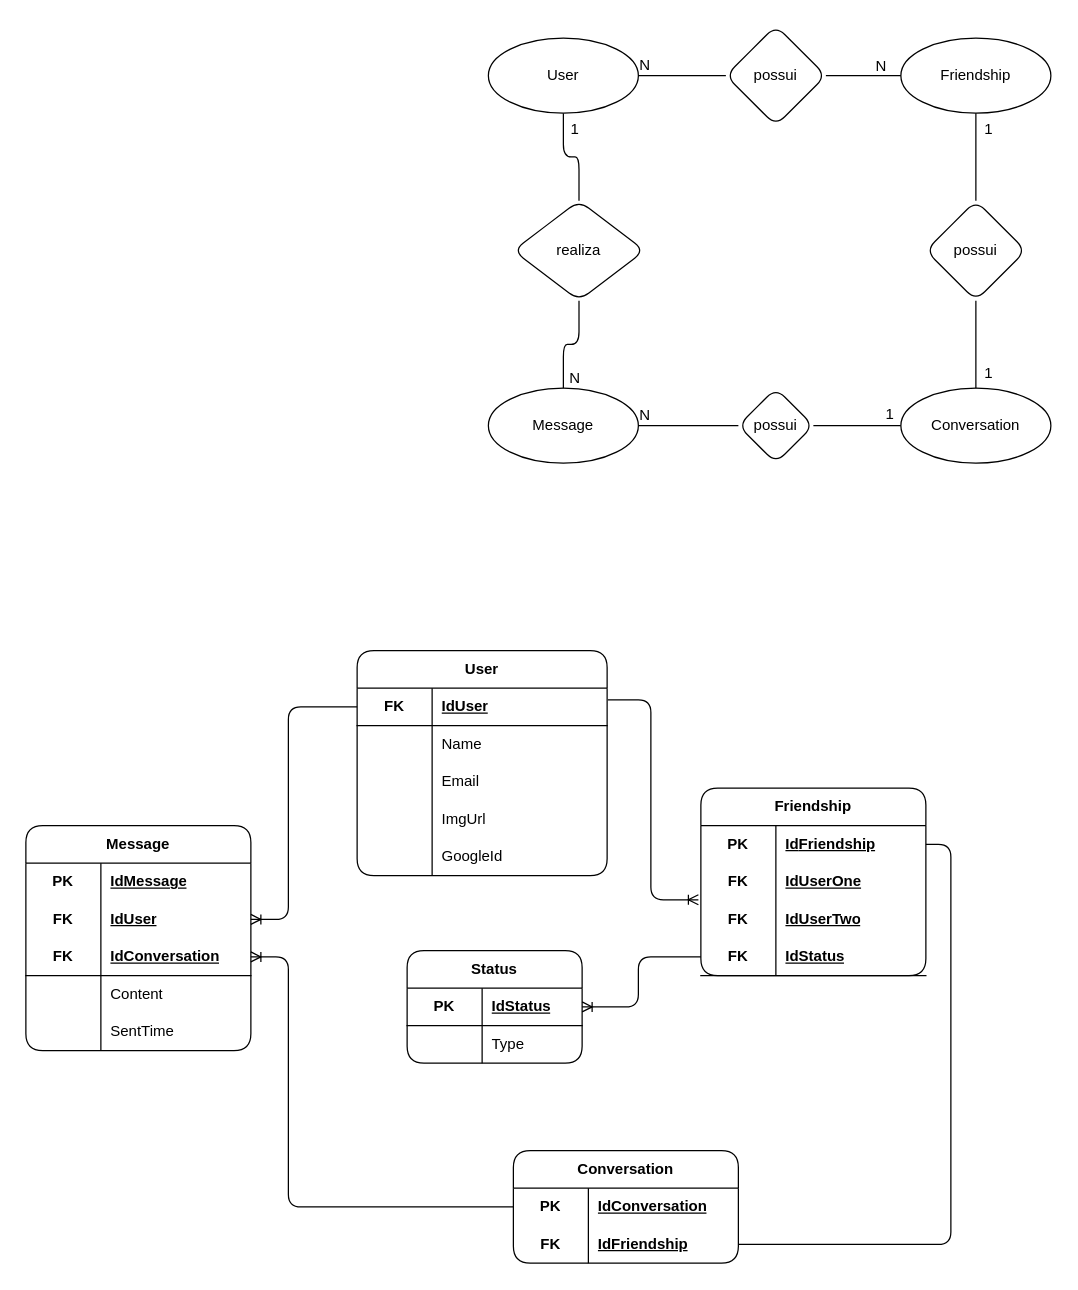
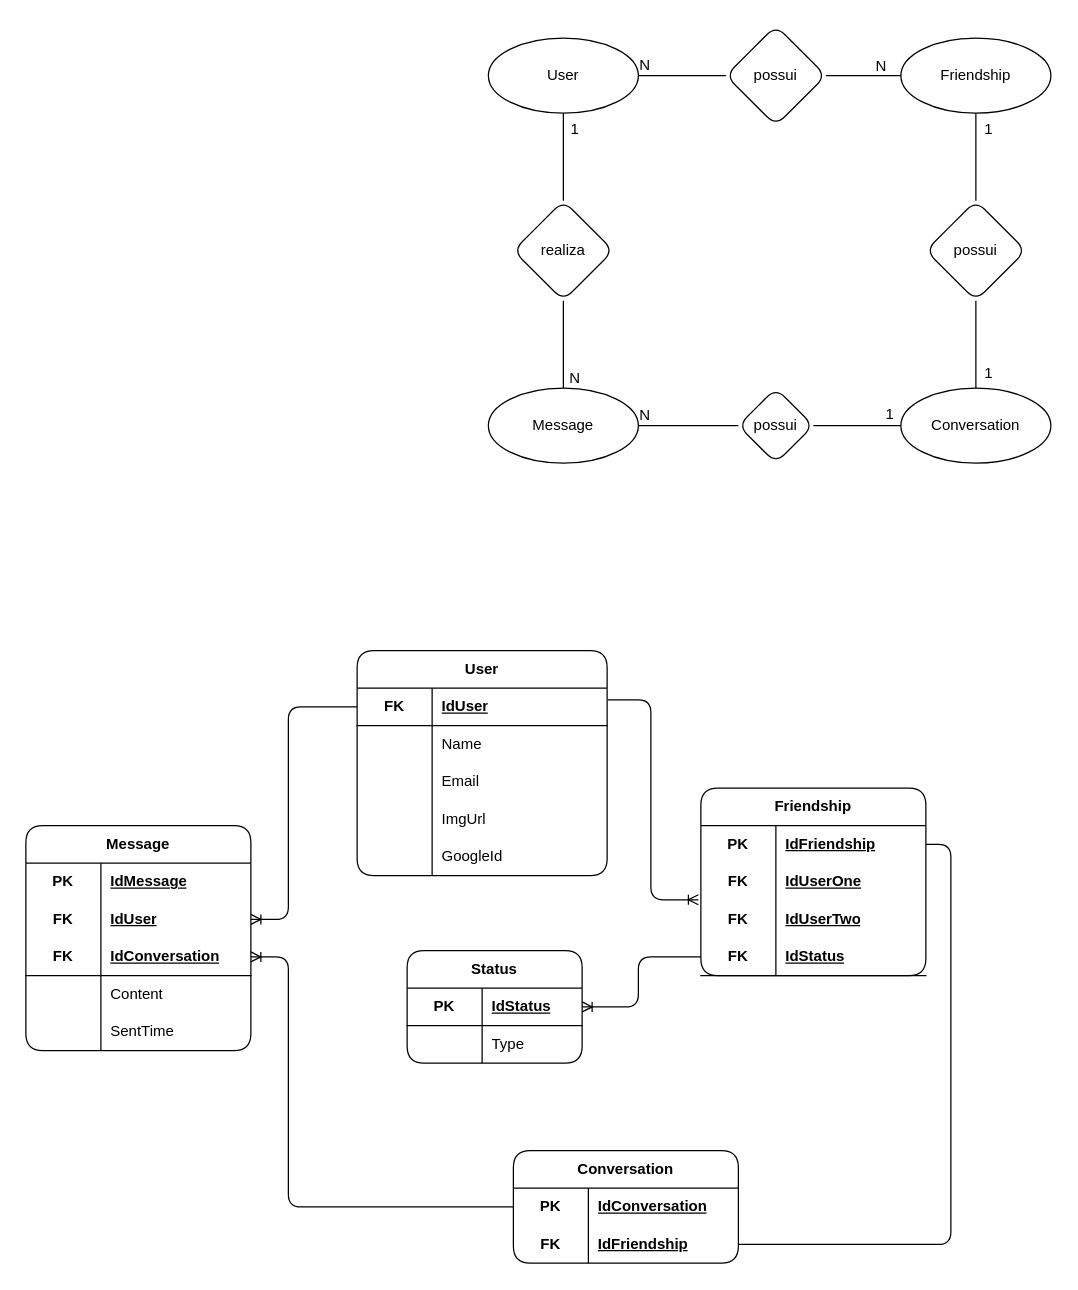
(579, 251) -> (563, 251)
